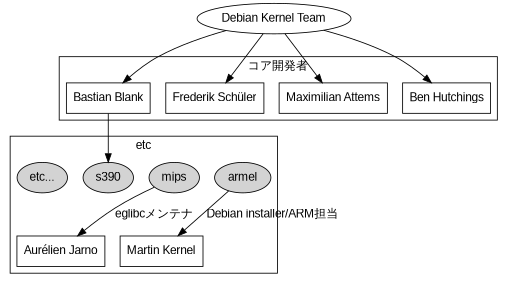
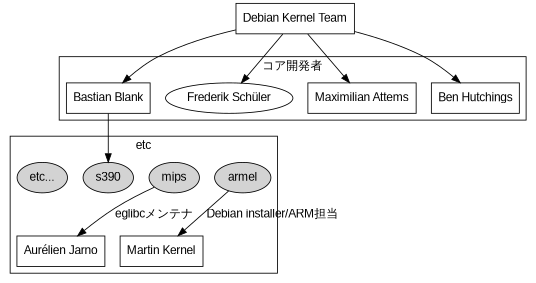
(274, 19) -> (295, 19)
(215, 98) -> (229, 98)
